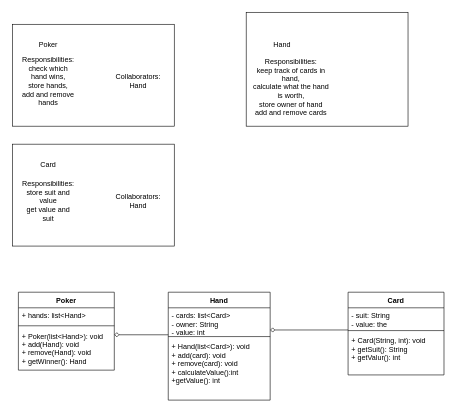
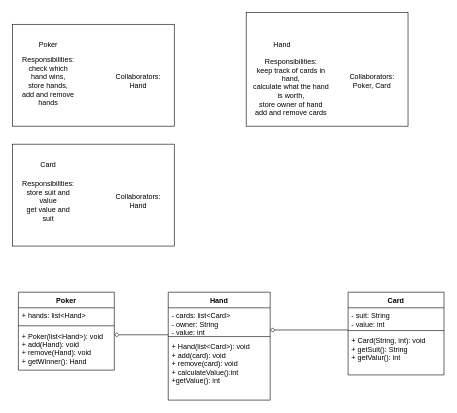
none -> (372, 81)
(375, 316) -> (375, 316)
